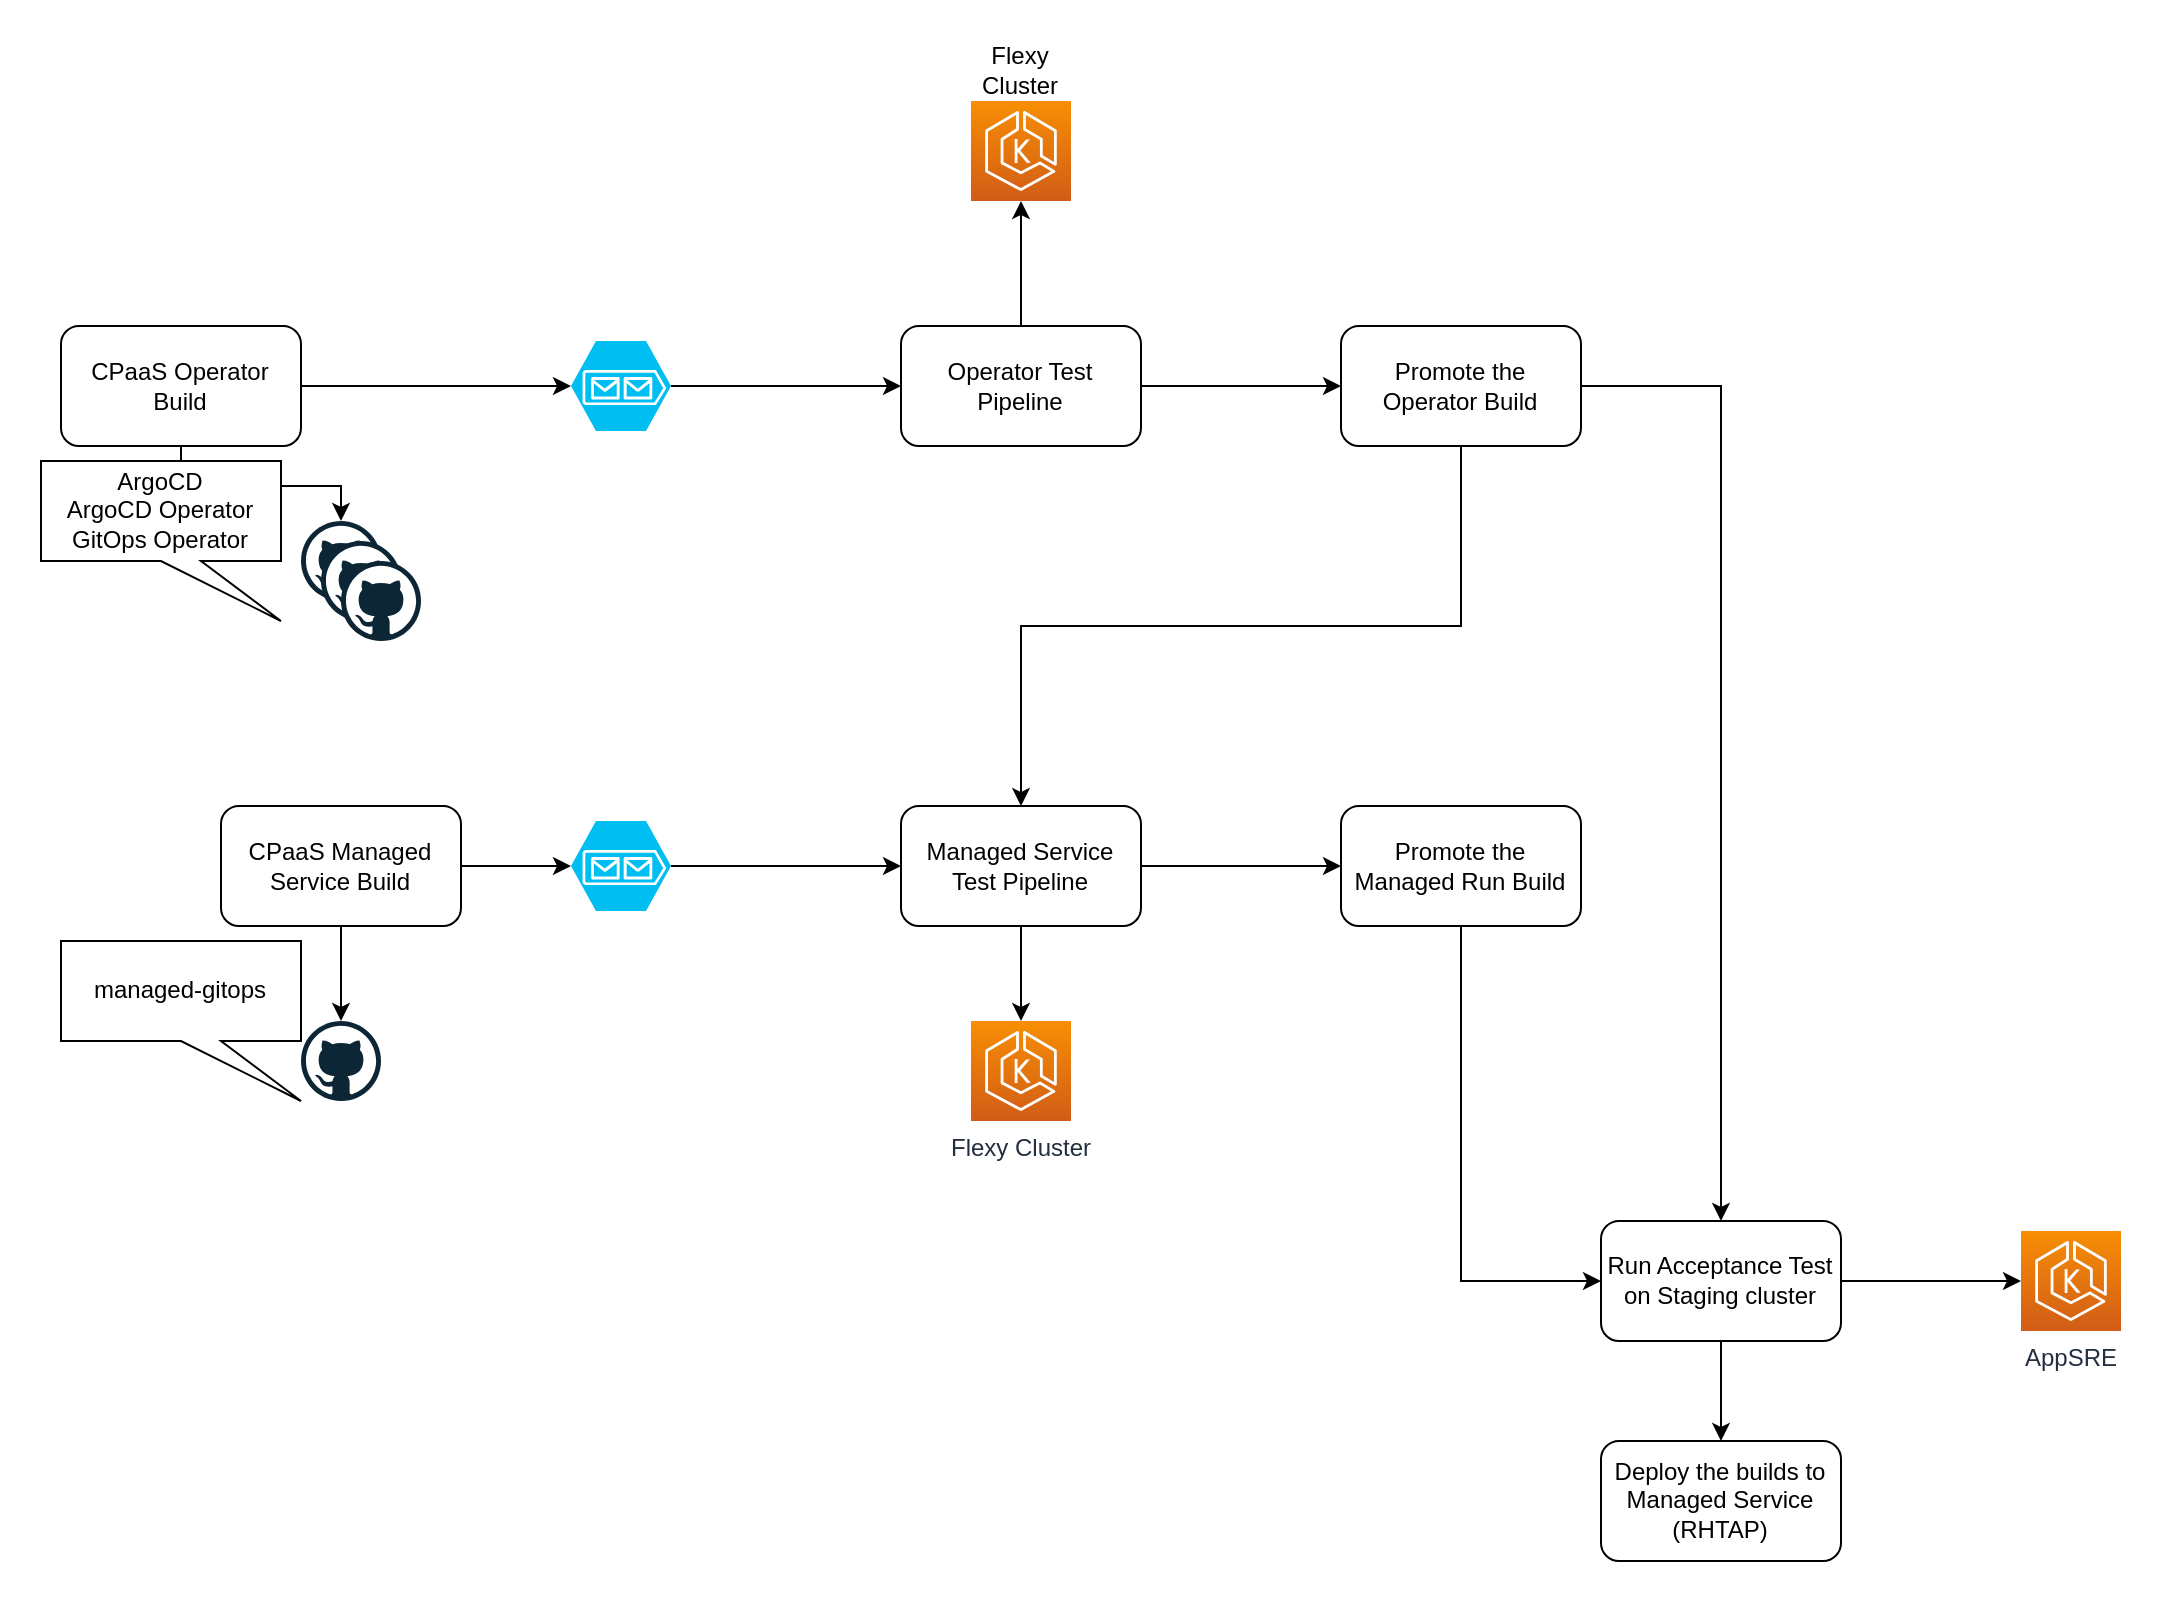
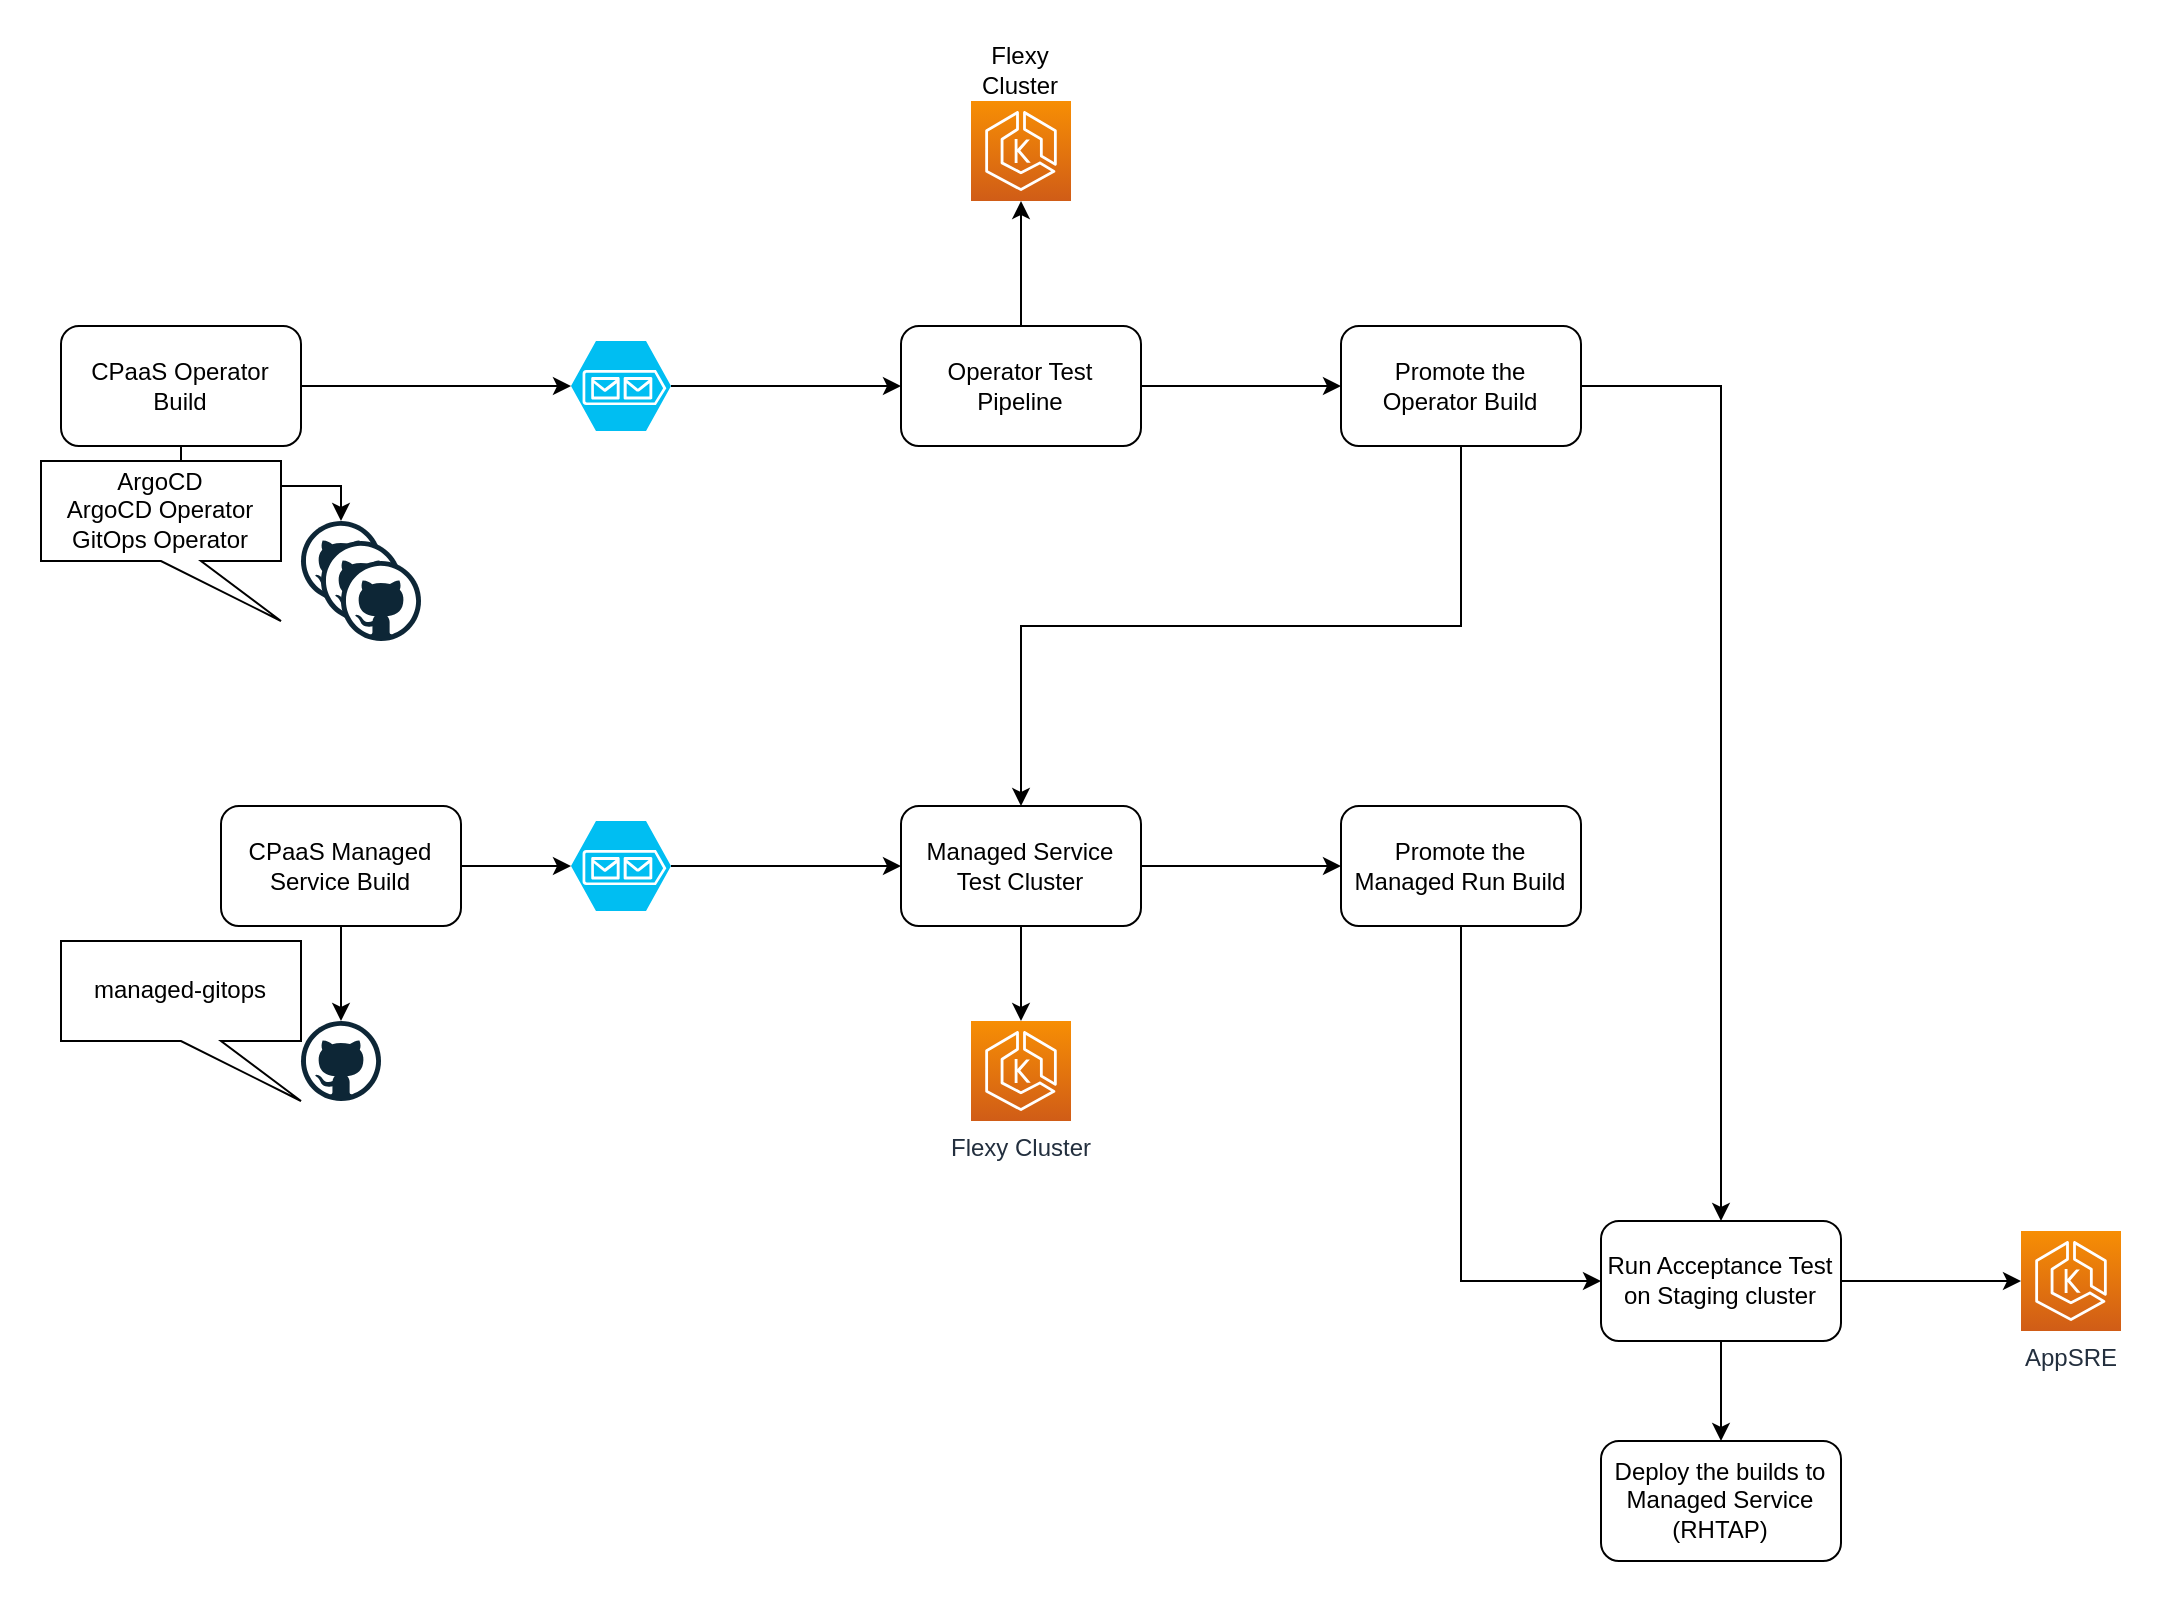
(1021, 867) -> (1021, 867)
